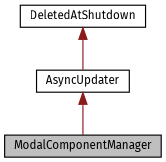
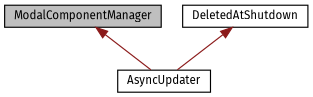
(83, 120) -> (128, 52)
